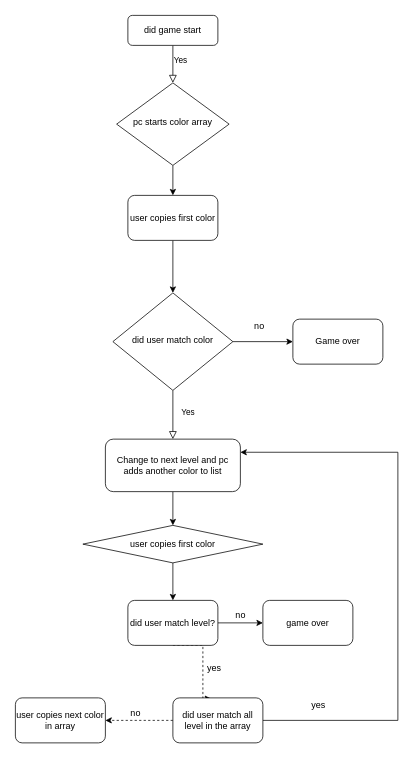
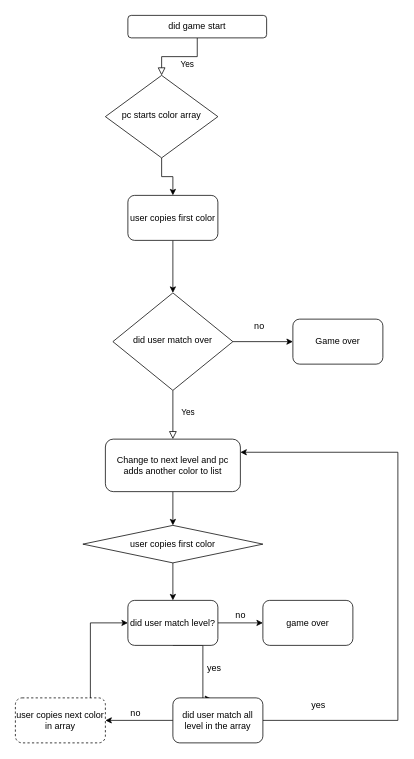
(173, 30) -> (197, 27)
(173, 124) -> (162, 117)
(173, 340) -> (173, 340)
none -> (90, 660)
(203, 669) -> (203, 669)
(60, 720) -> (60, 720)
(142, 720) -> (142, 720)
